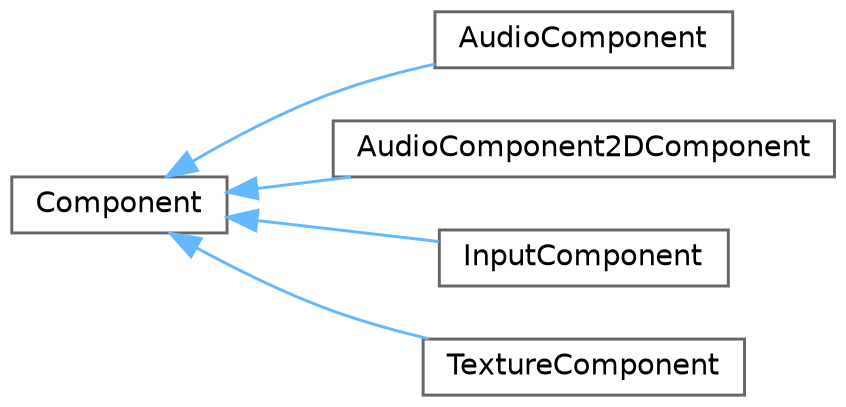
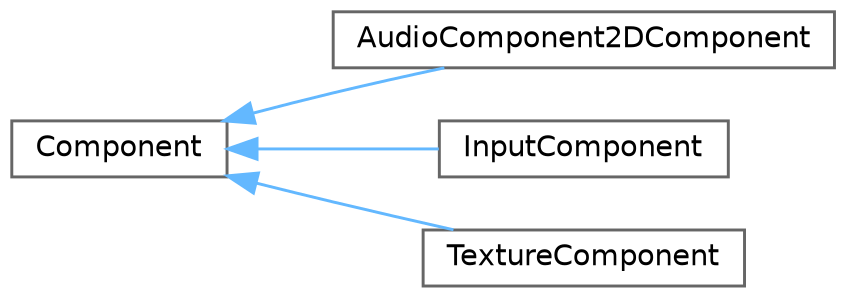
(584, 40) -> none
